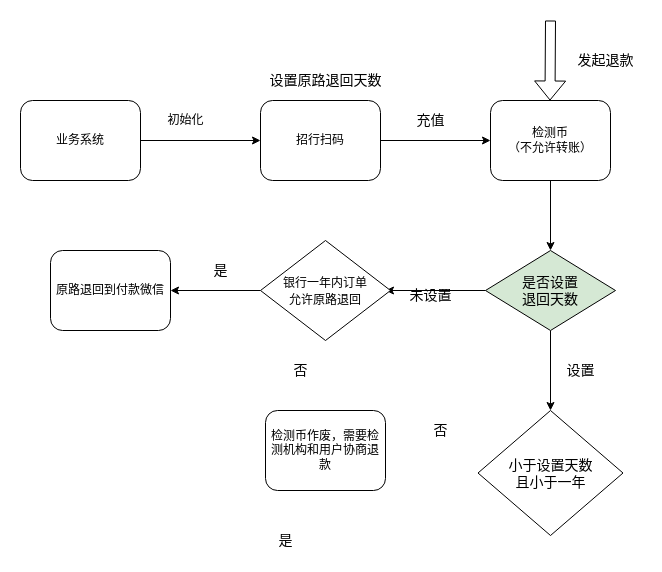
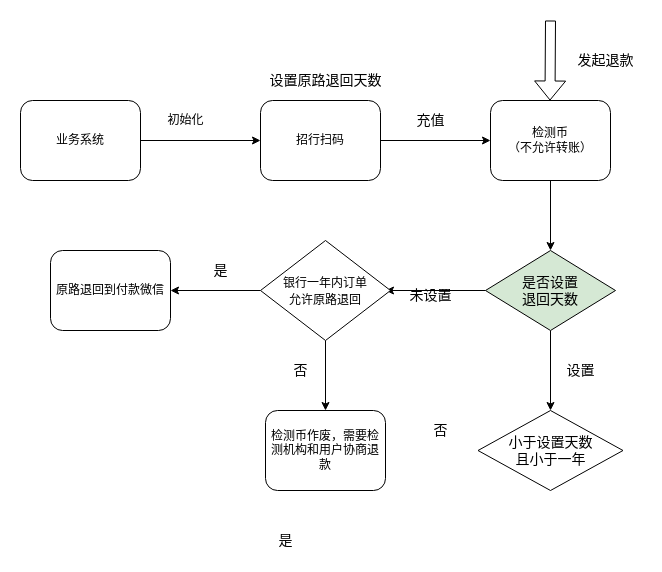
none -> (326, 372)
(551, 473) -> (551, 451)
